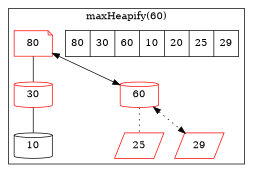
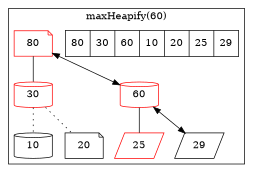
(33, 120) -> (33, 120)
(139, 120) -> (139, 120)
(169, 120) -> (169, 120)
none -> (84, 146)
(199, 146) -> (199, 146)
